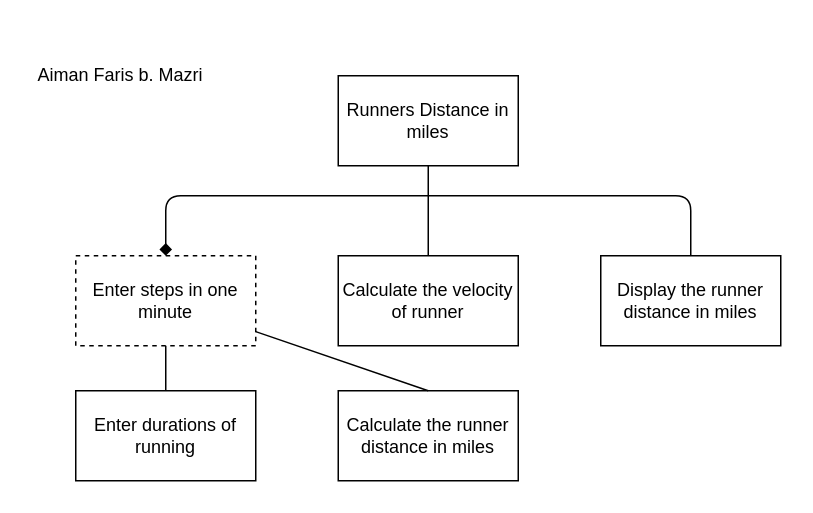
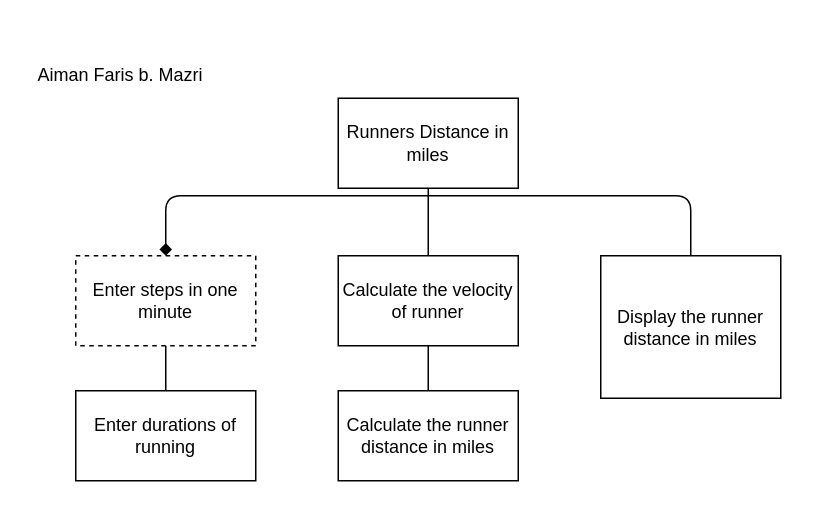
(428, 121) -> (428, 143)
(691, 301) -> (691, 327)
(342, 361) -> (428, 369)
